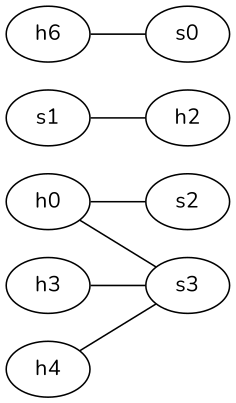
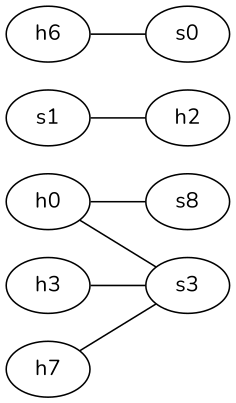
(188, 202) -> (188, 202)
(48, 369) -> (48, 369)
